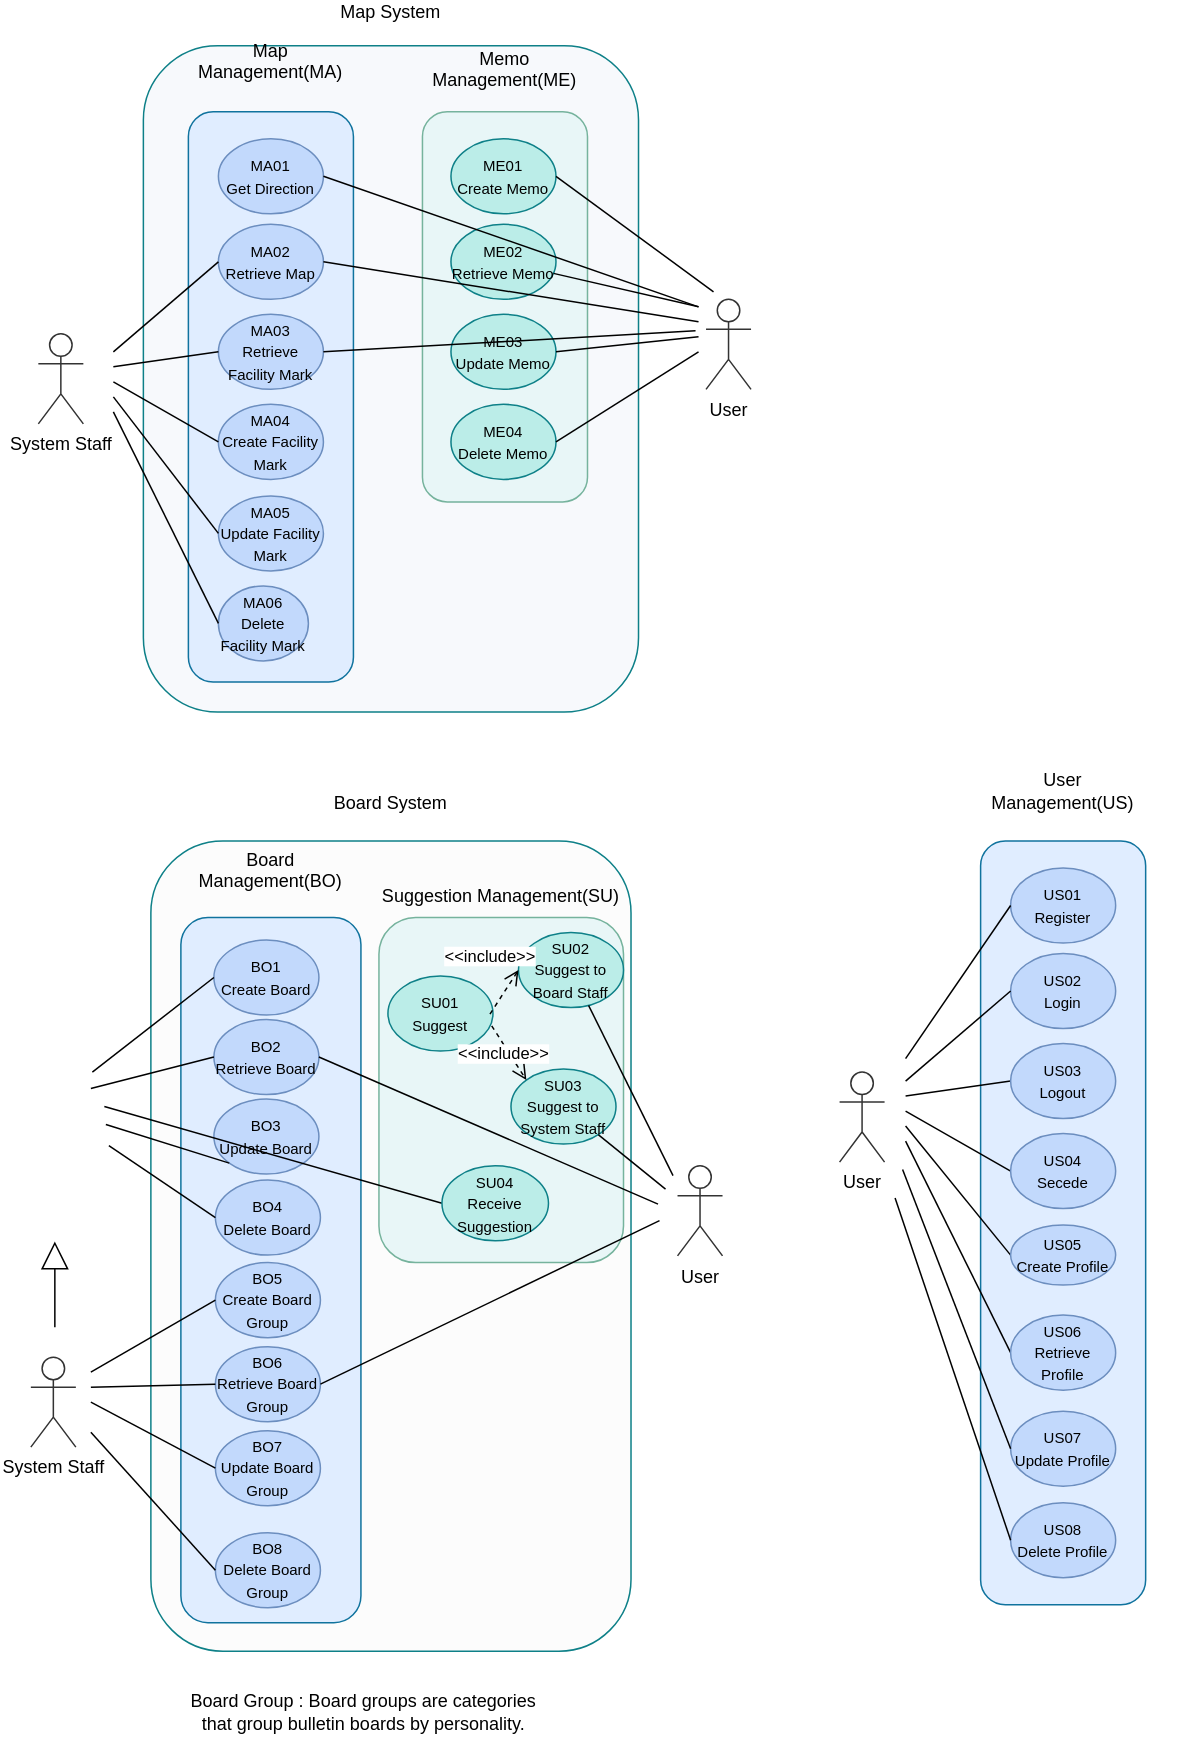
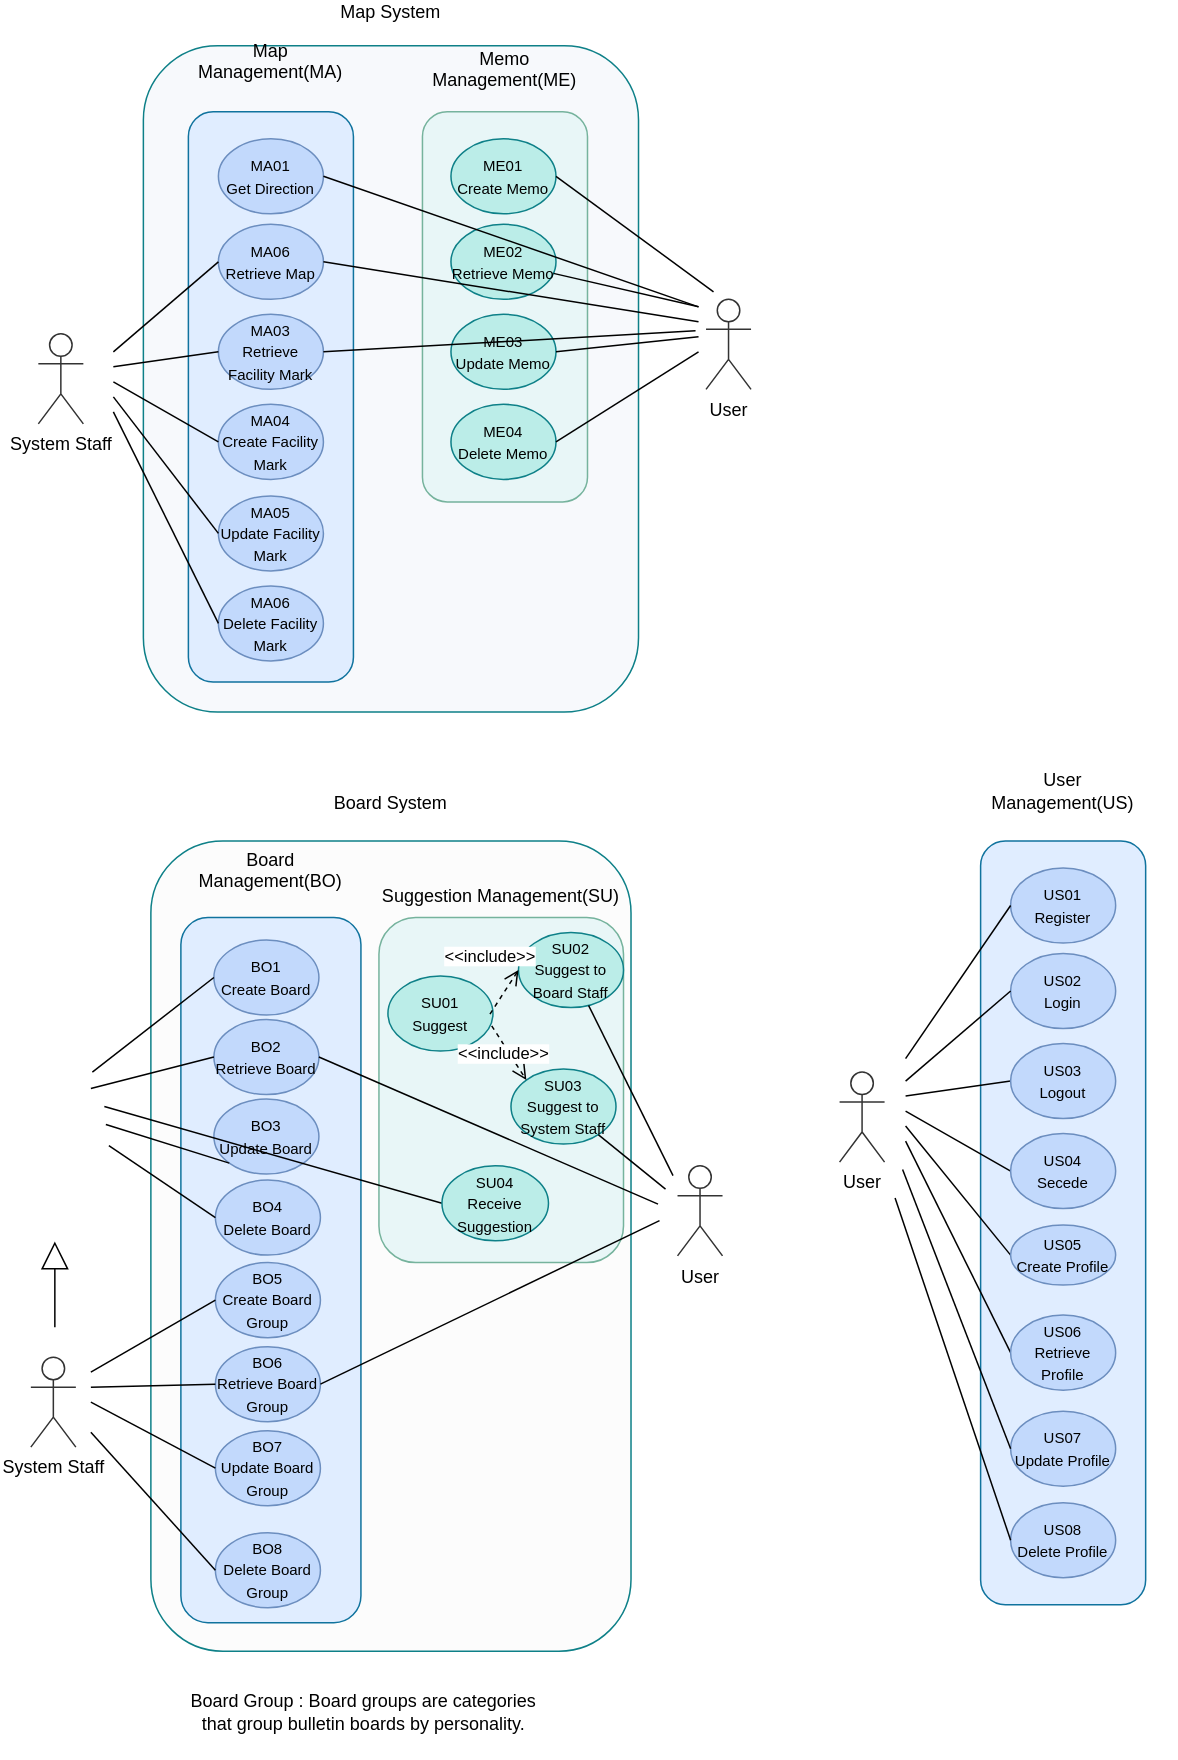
(271, 262) -> (271, 262)
(263, 623) -> (271, 623)
